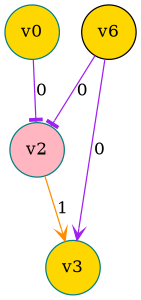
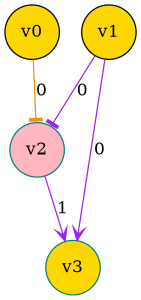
(32, 32) -> (32, 32)
(109, 32) -> (109, 32)
(35, 88) -> (35, 88)
(53, 203) -> (53, 203)
